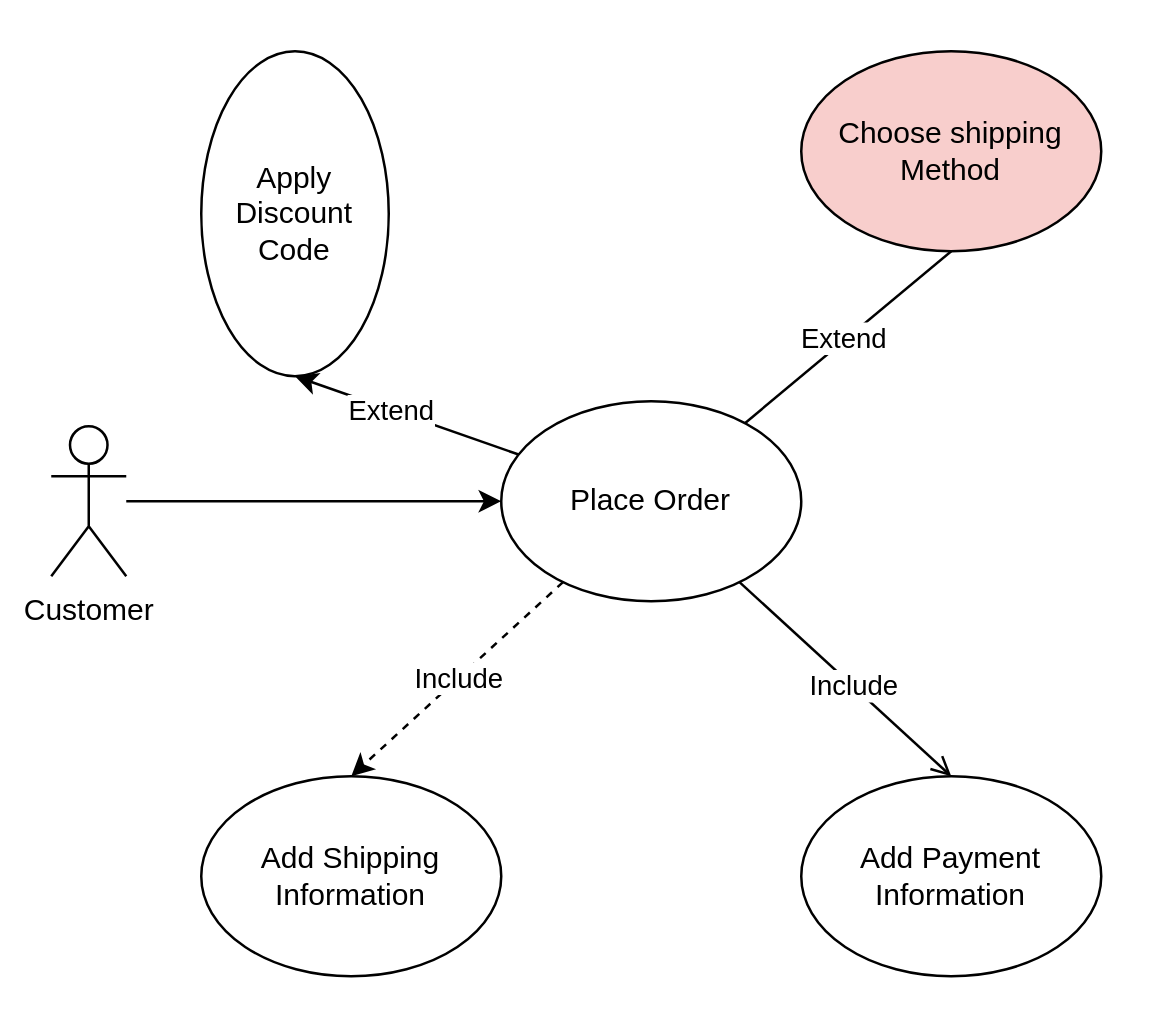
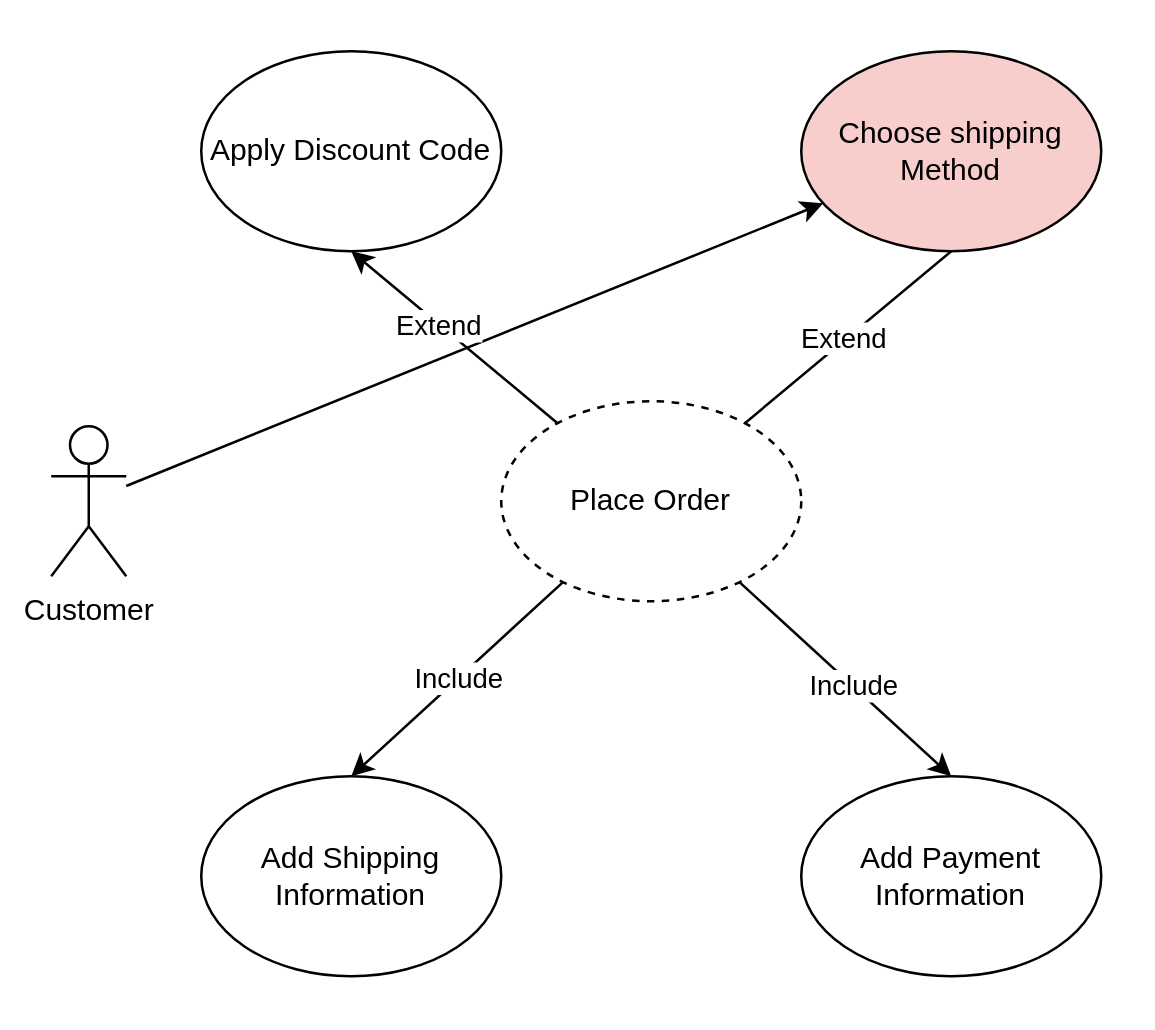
(295, 214) -> (351, 151)
(305, 501) -> (640, 278)
(651, 501) -> (651, 501)
(517, 624) -> (517, 624)
(940, 766) -> (938, 764)
